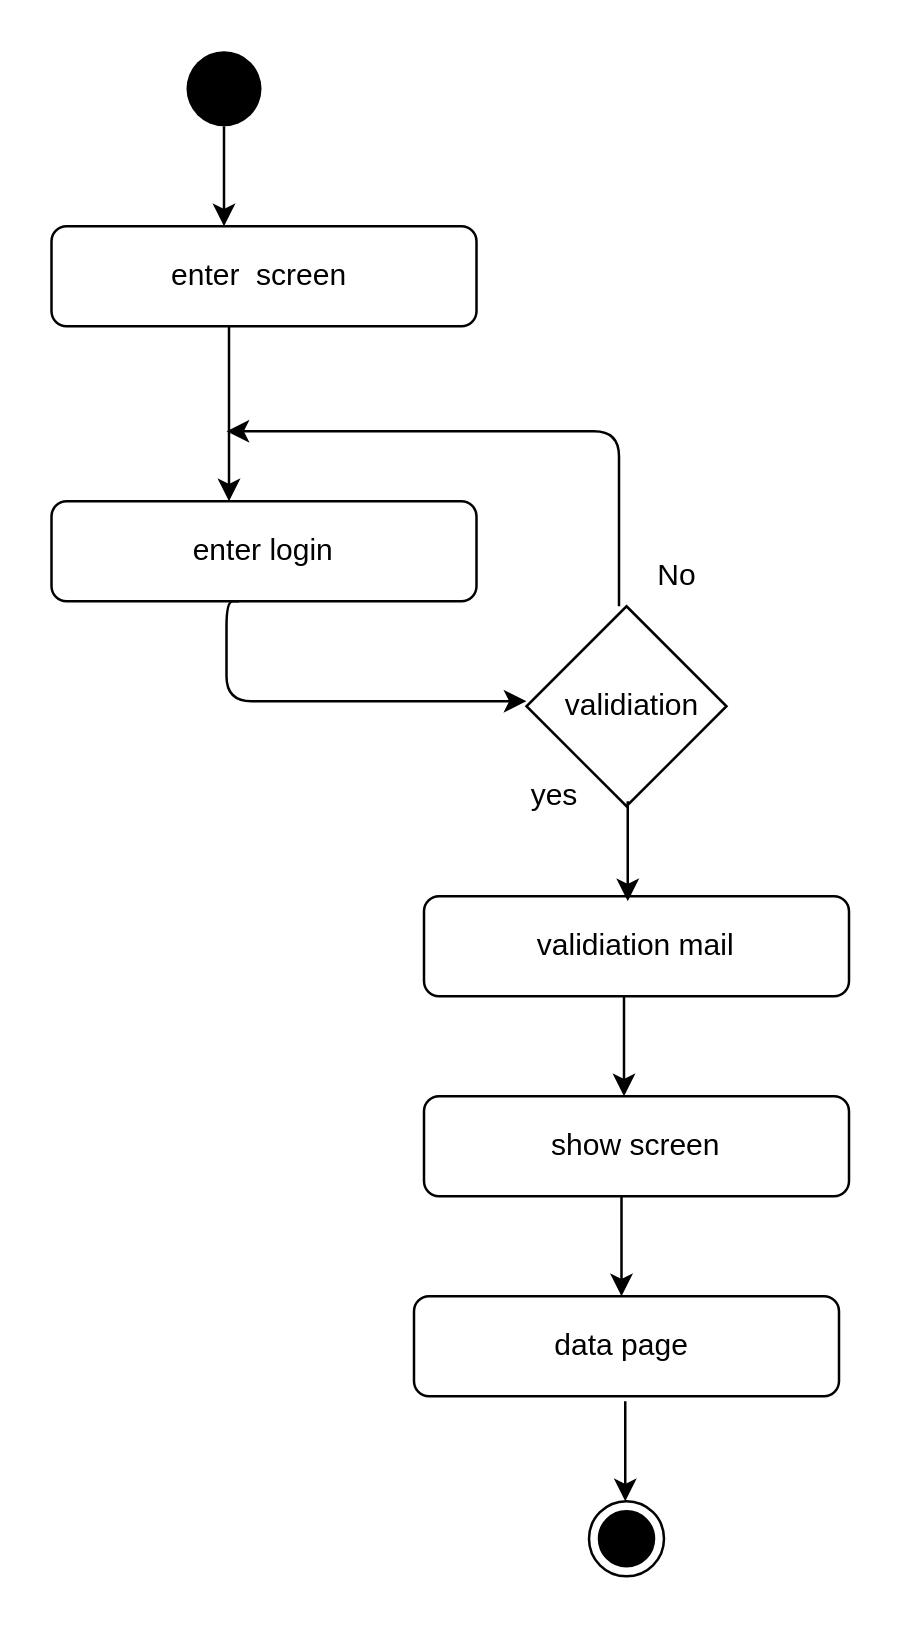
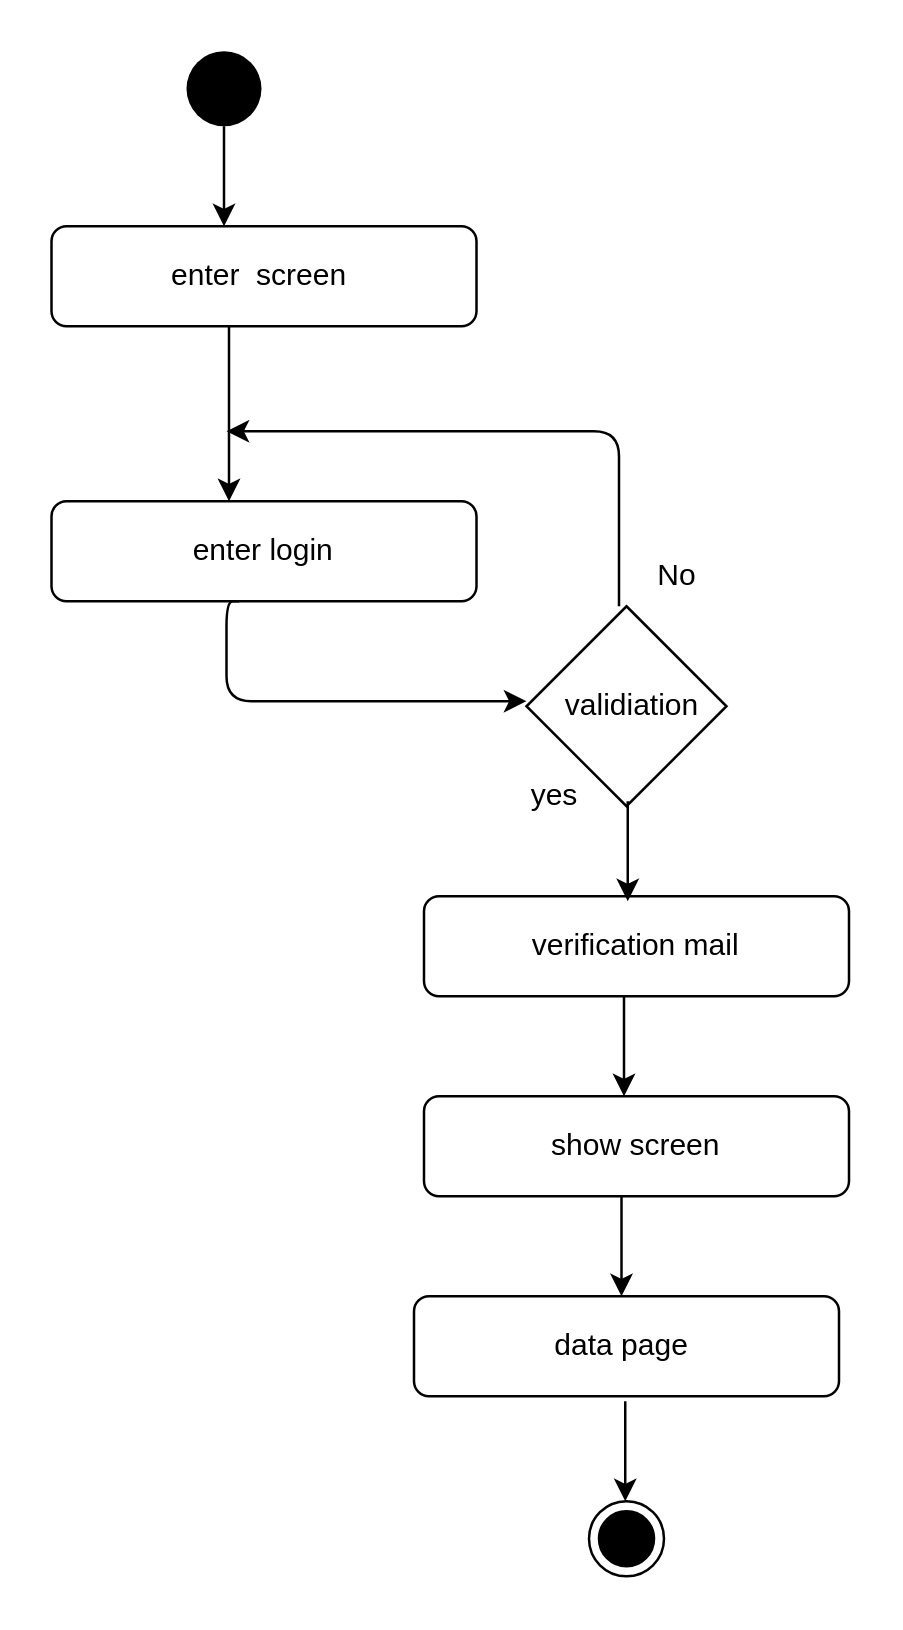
(636, 946) -> (636, 946)
